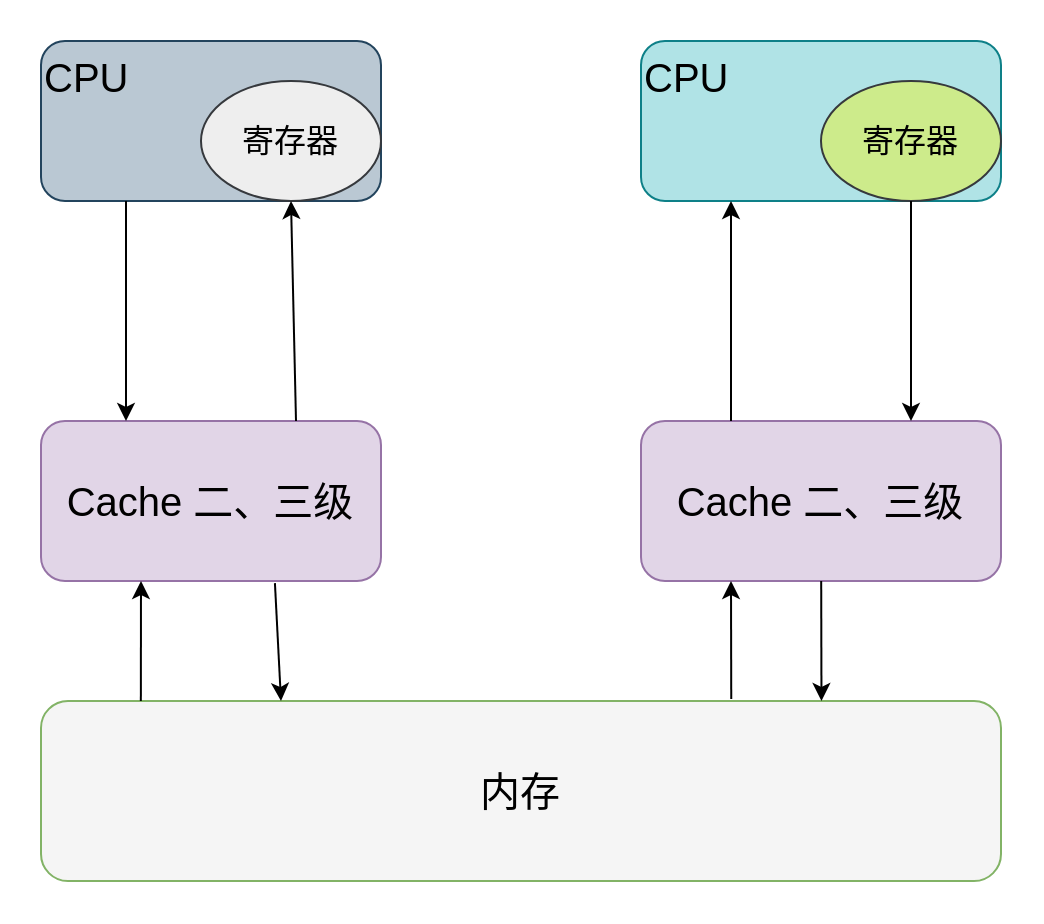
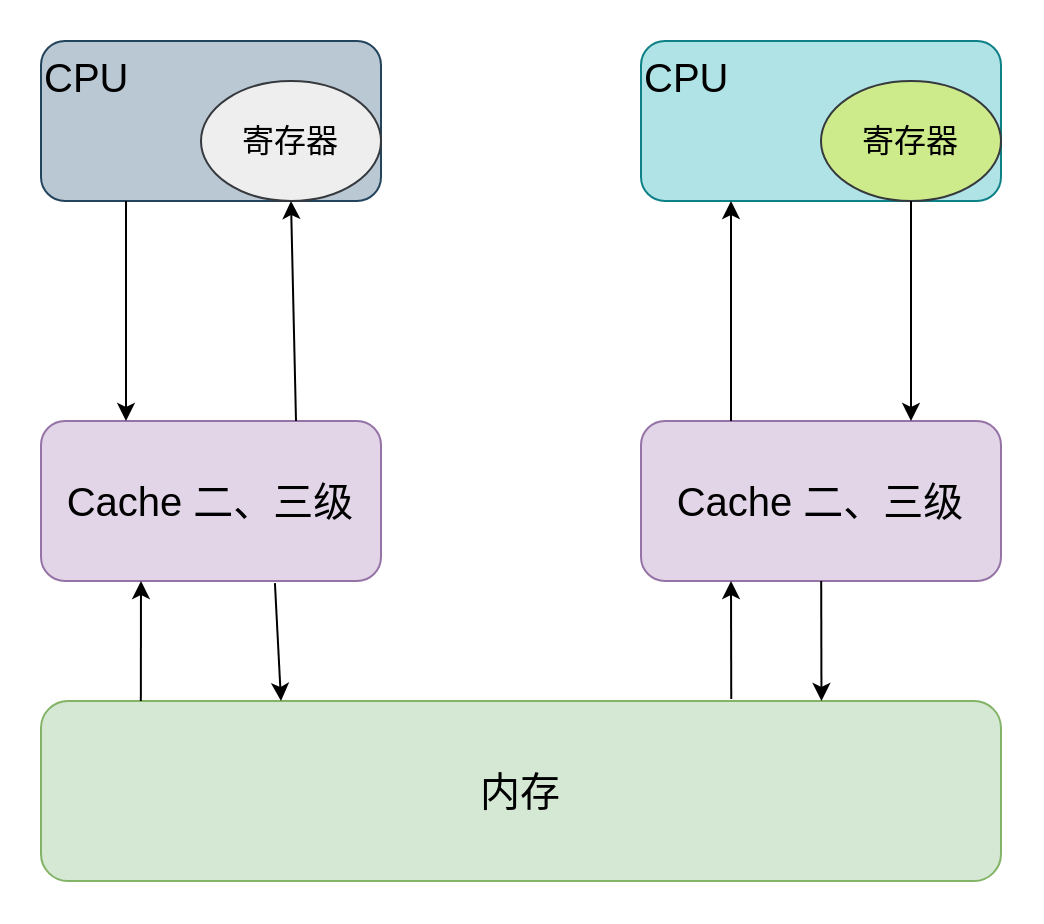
(521, 791) -> (521, 791)
